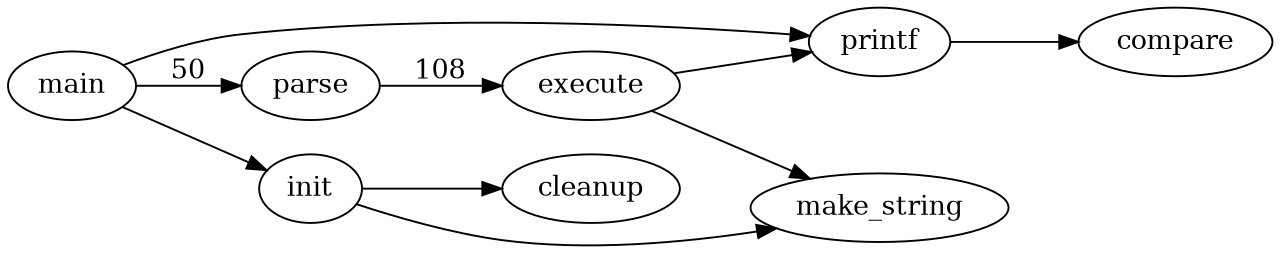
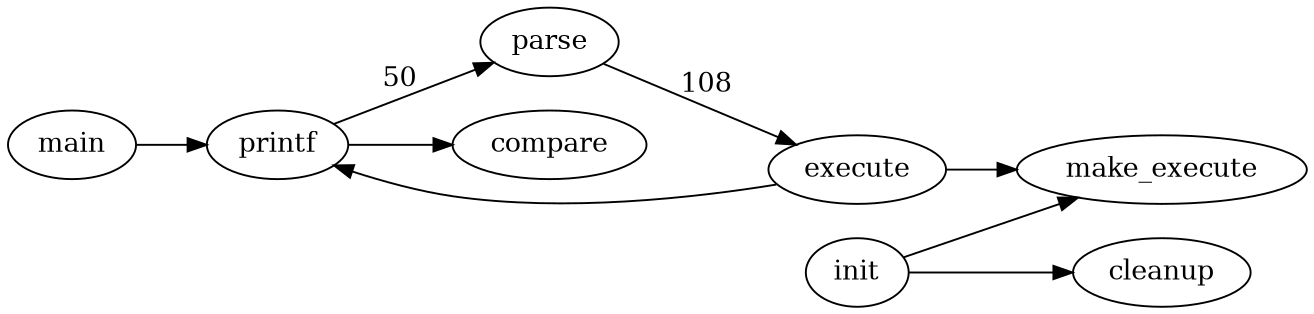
(179, 86) -> (404, 97)
(186, 135) -> none
(880, 208) -> (1162, 170)
